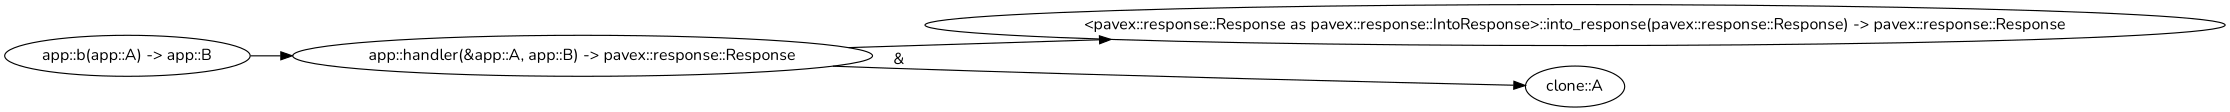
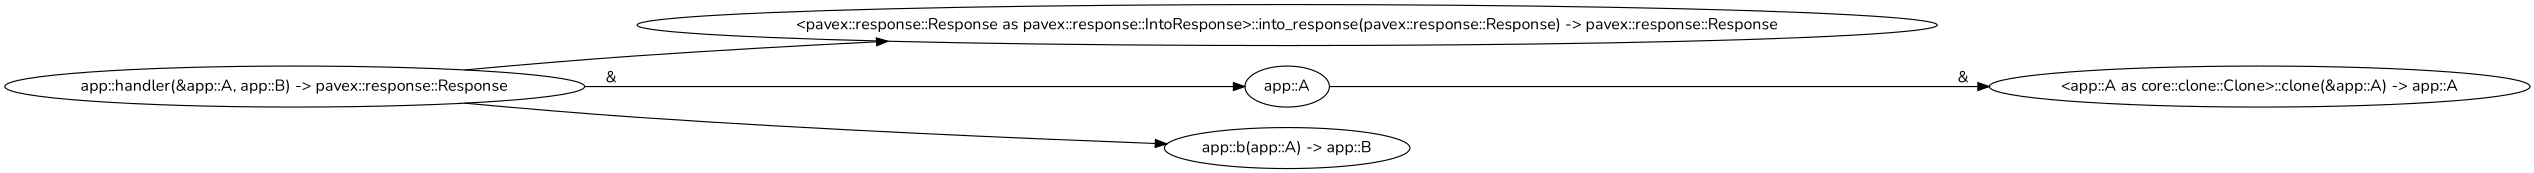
(266, 56) -> (810, 128)
(1575, 87) -> (1287, 87)
none -> (2260, 87)
